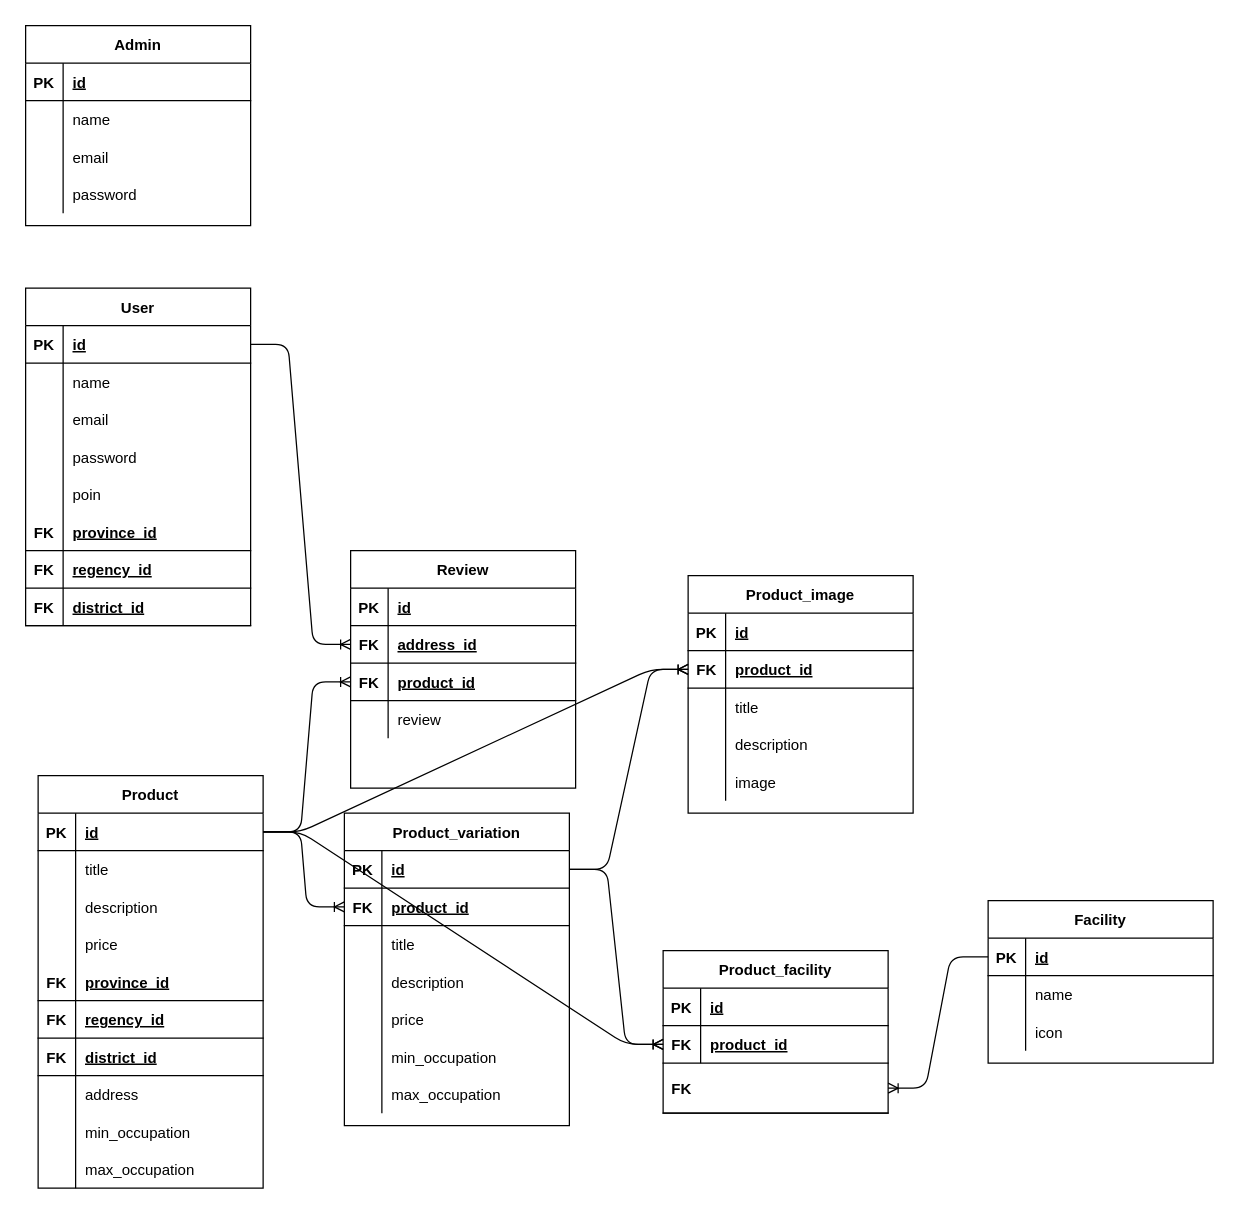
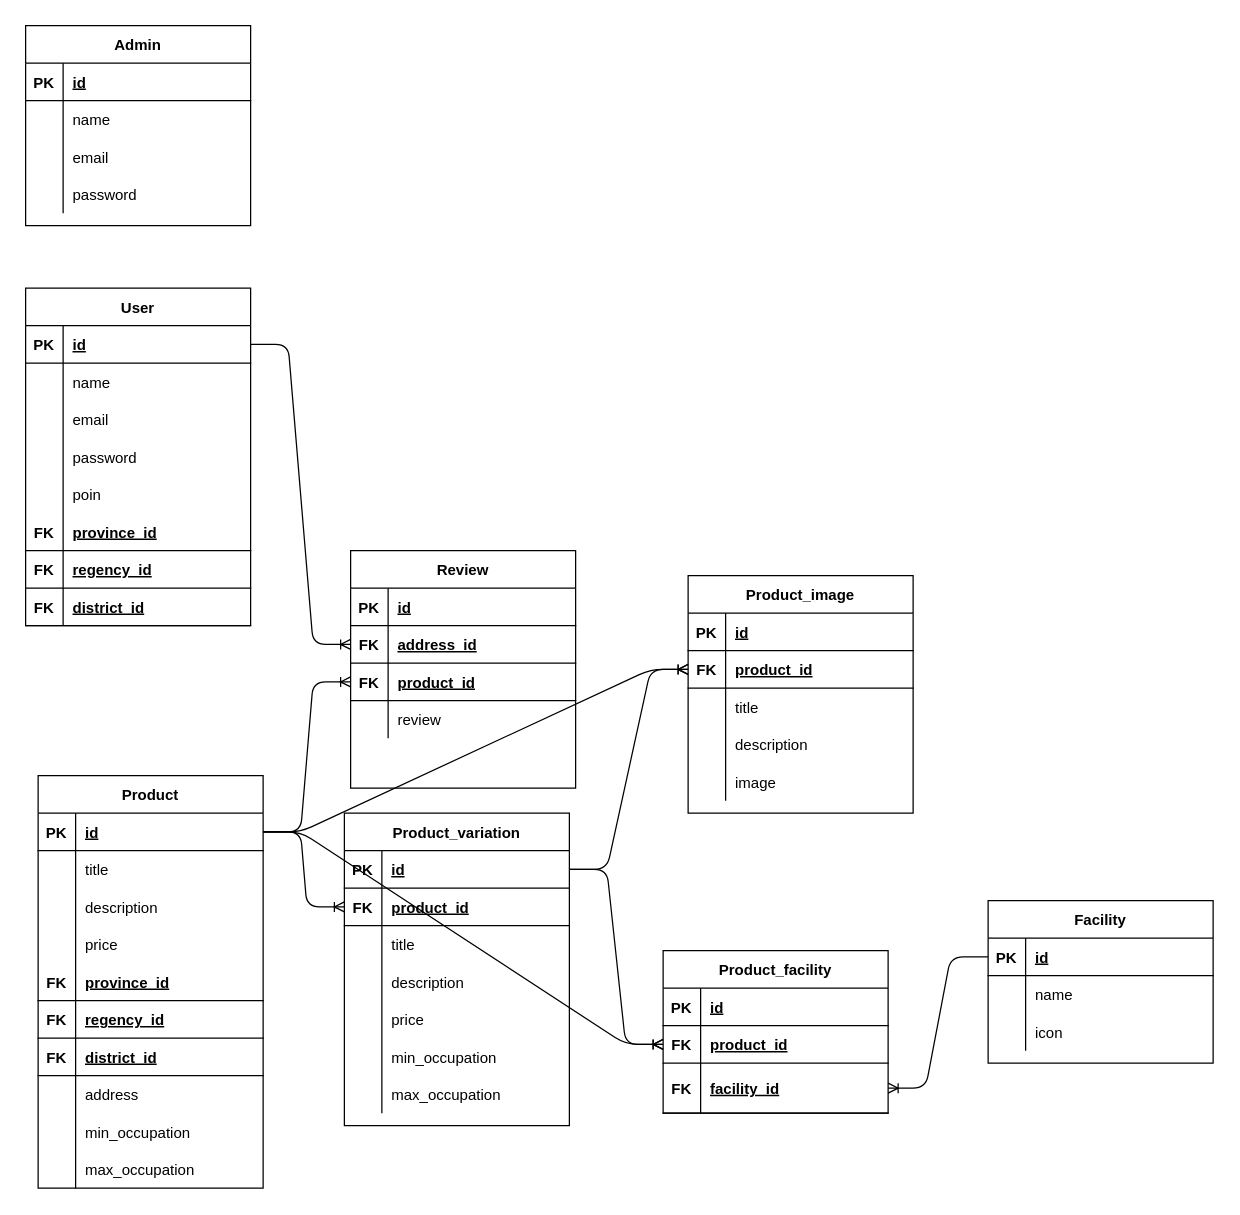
none -> (794, 1088)
